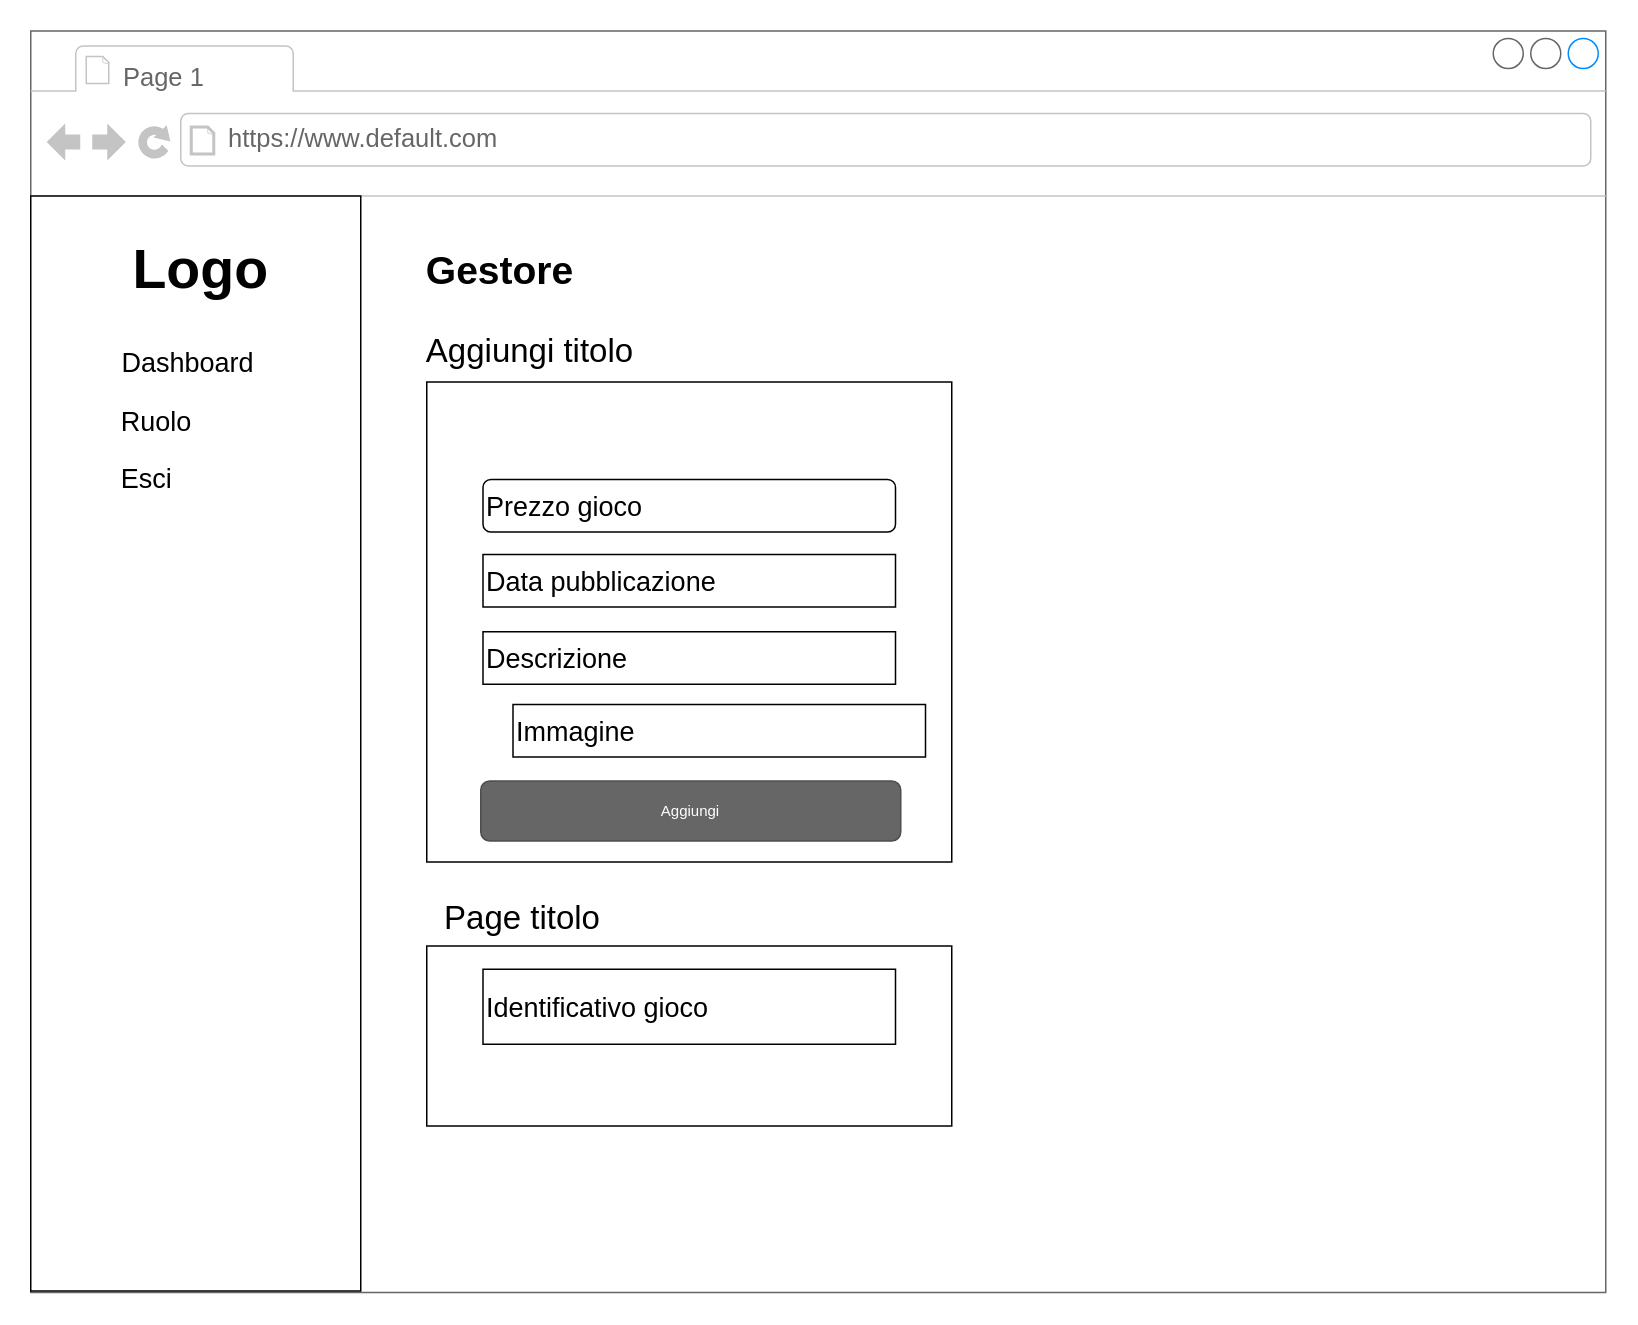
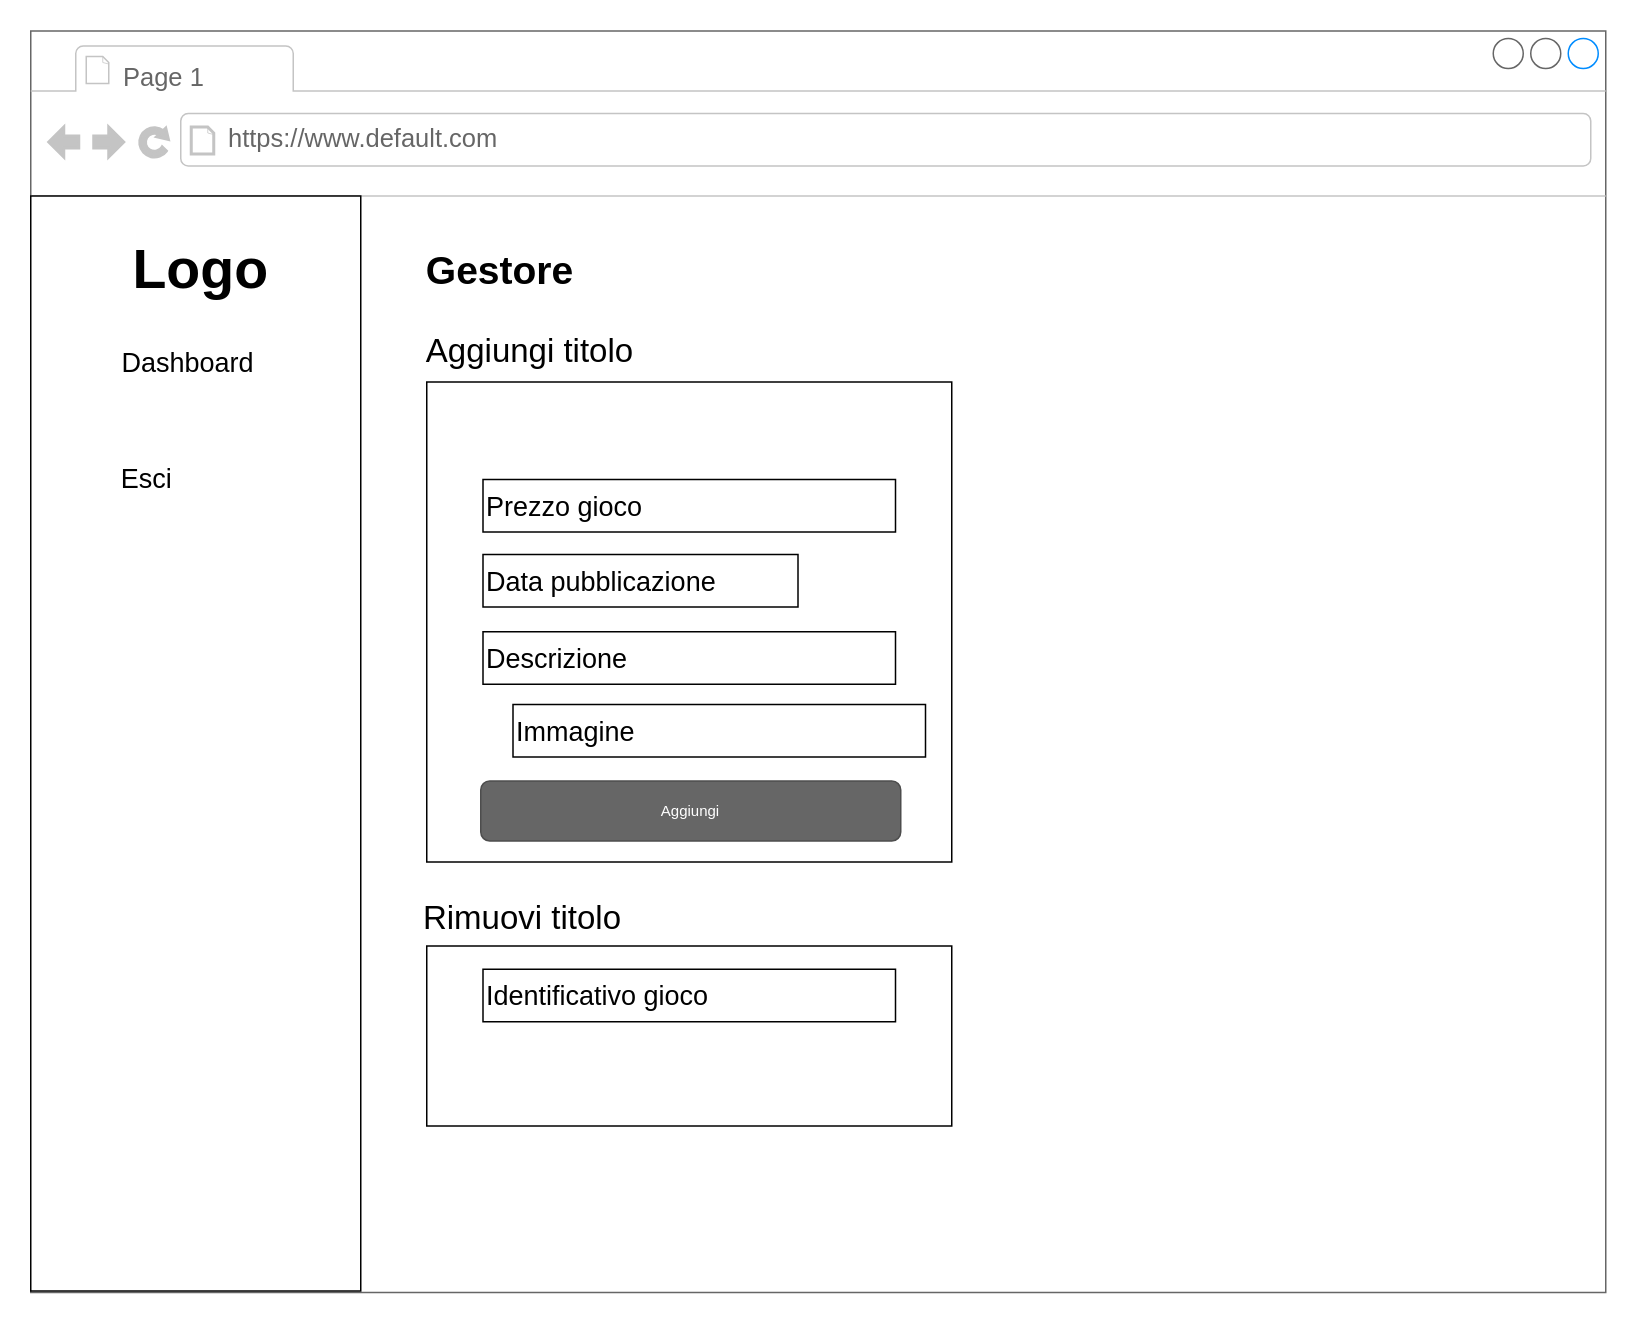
(157, 421) -> none
(689, 506) -> (689, 506)
(689, 581) -> (641, 581)
(523, 916) -> (523, 916)
(689, 1007) -> (689, 995)
